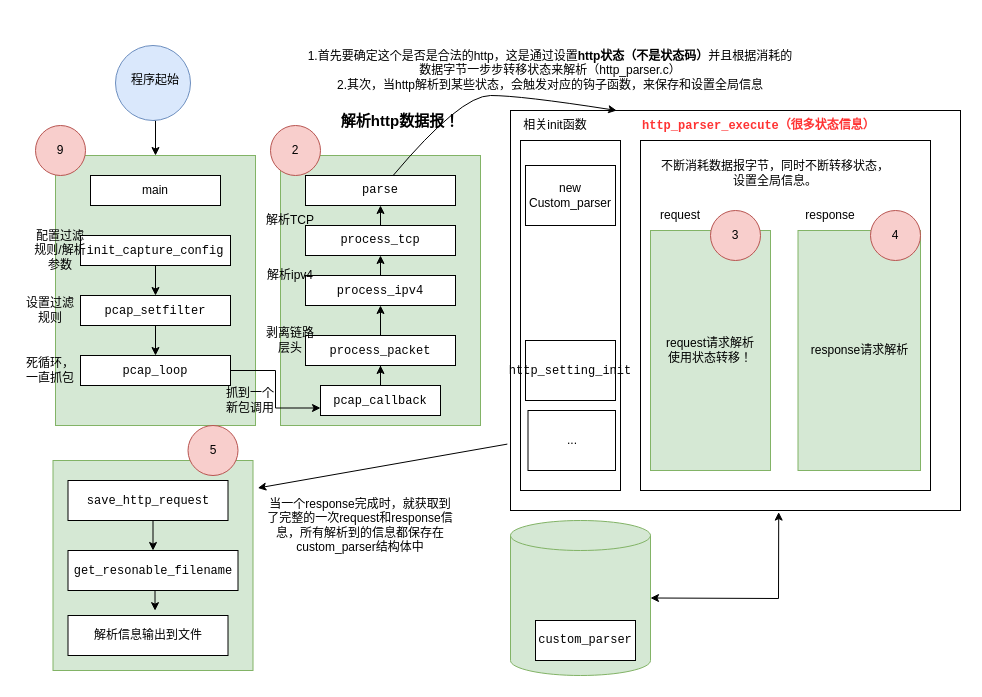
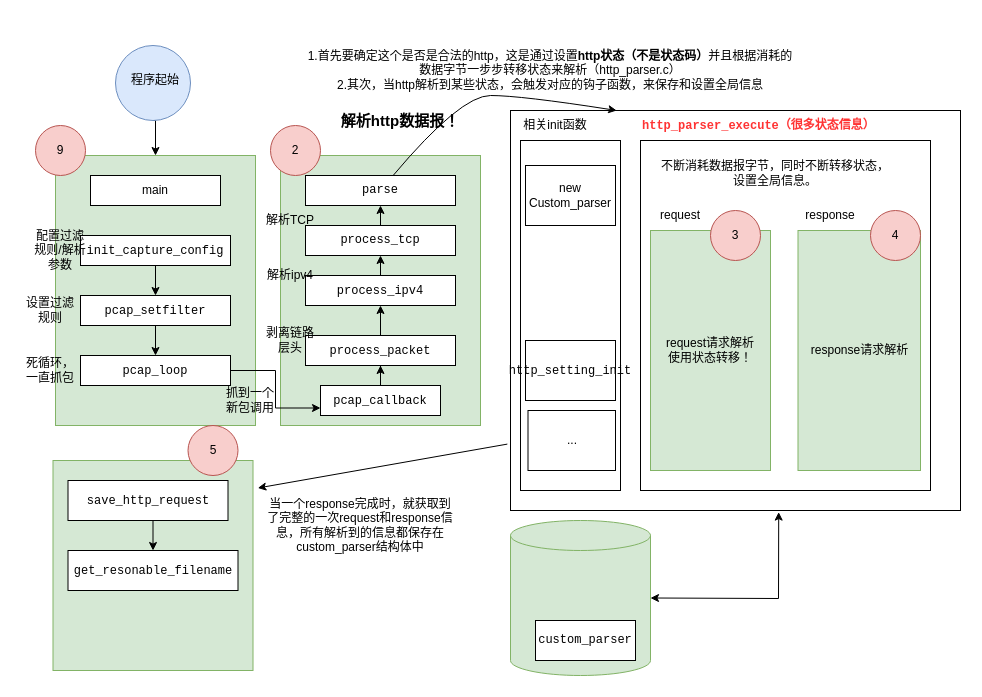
(155, 598) -> none
(148, 636) -> none
